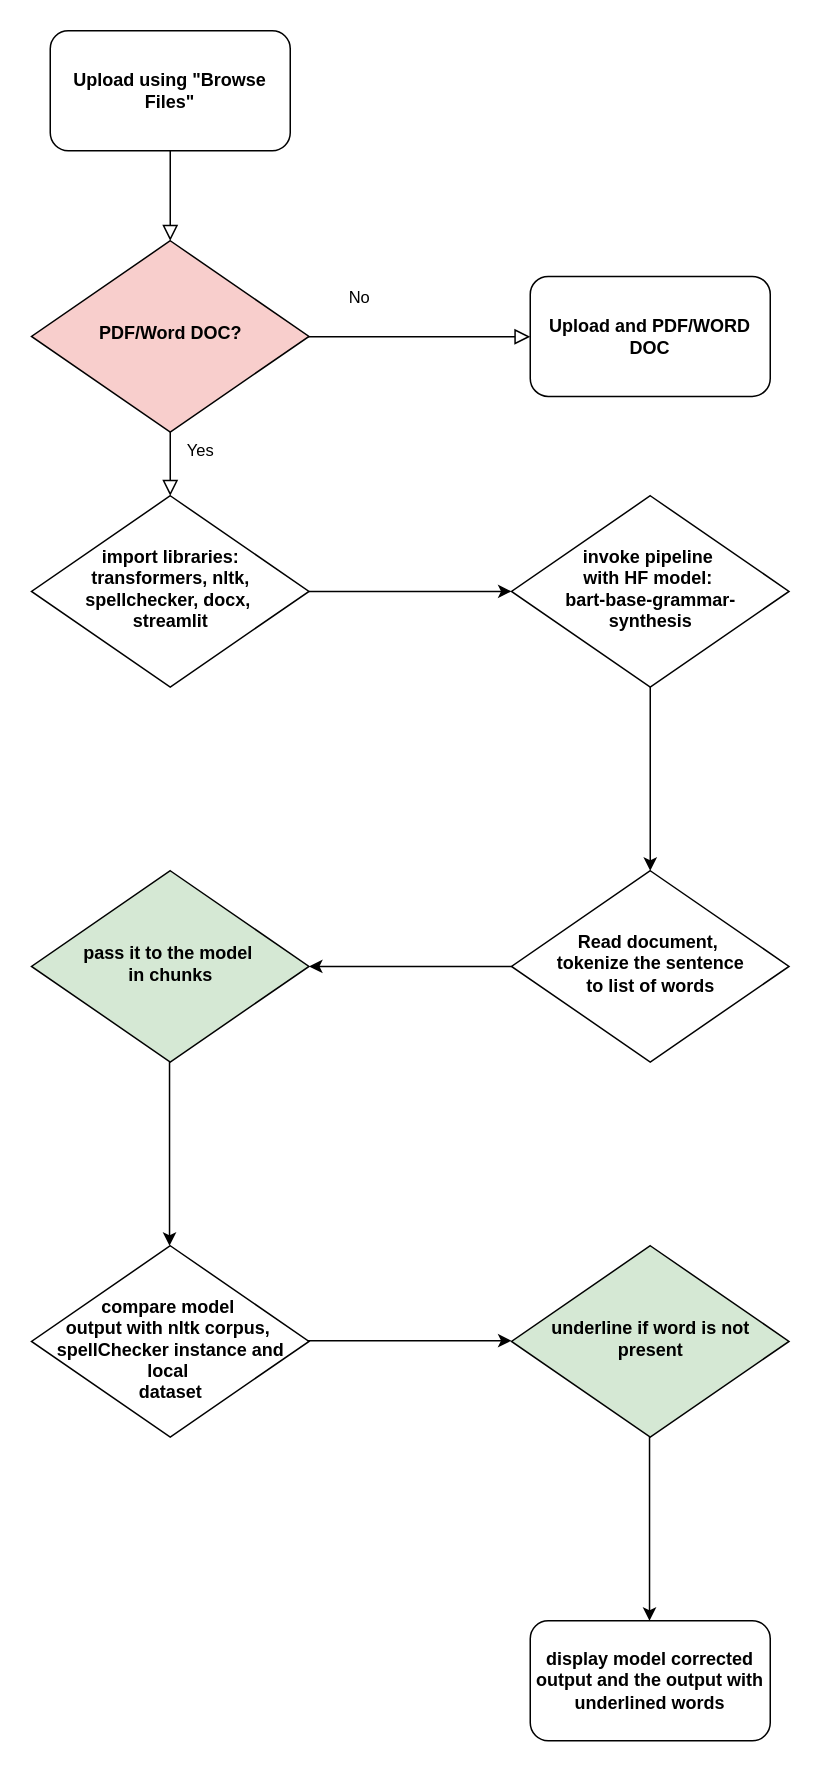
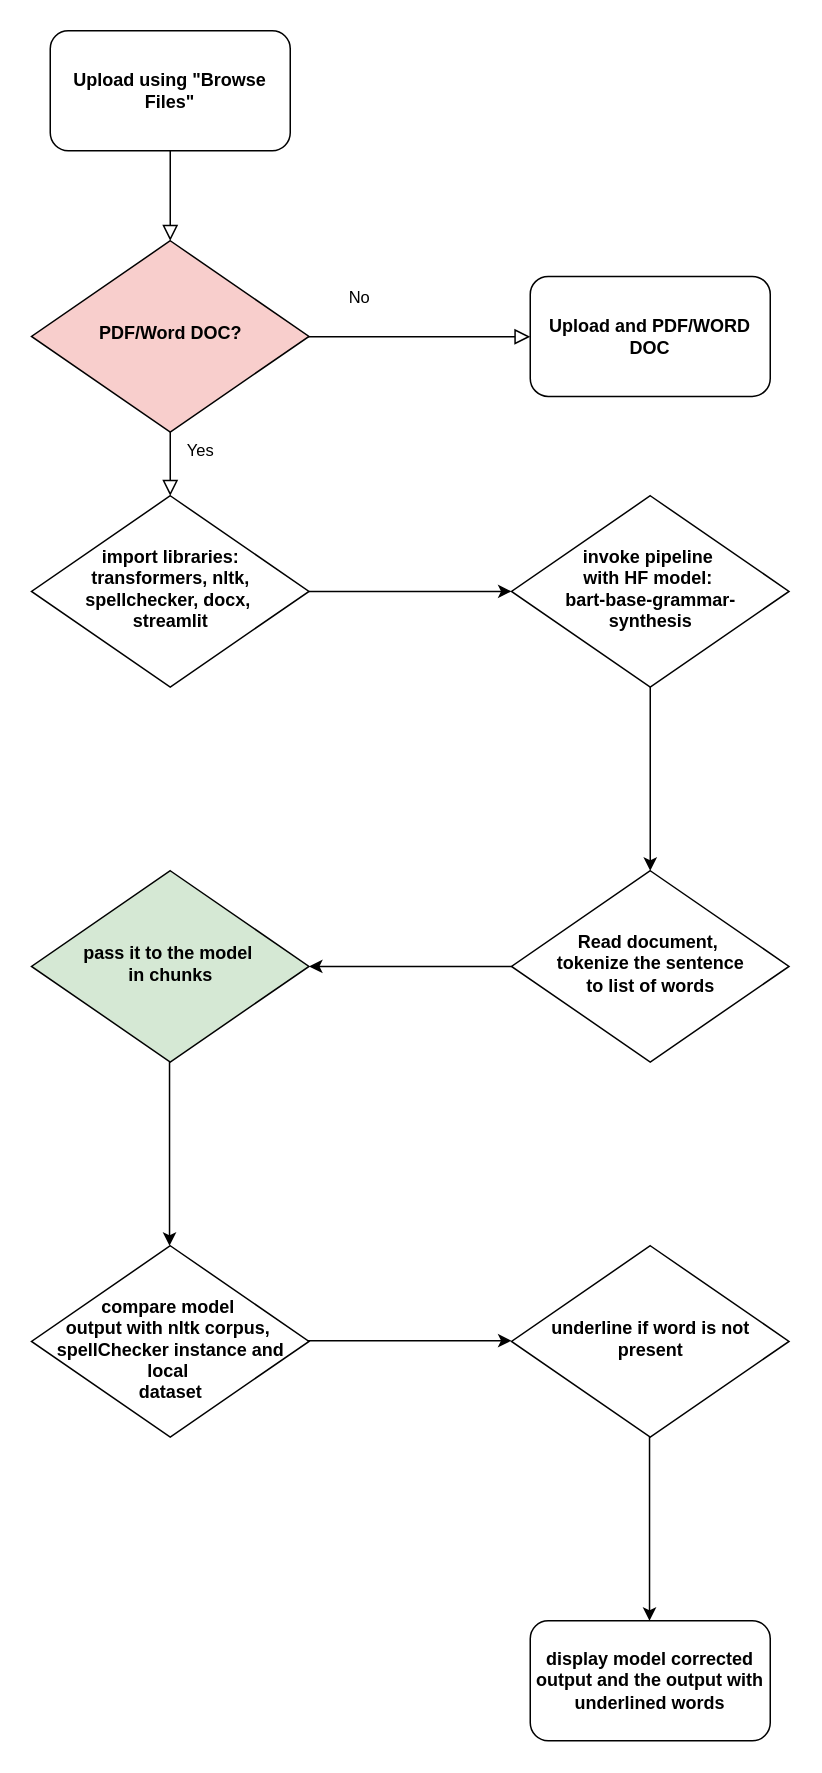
(650, 1341) -> (650, 1341)
